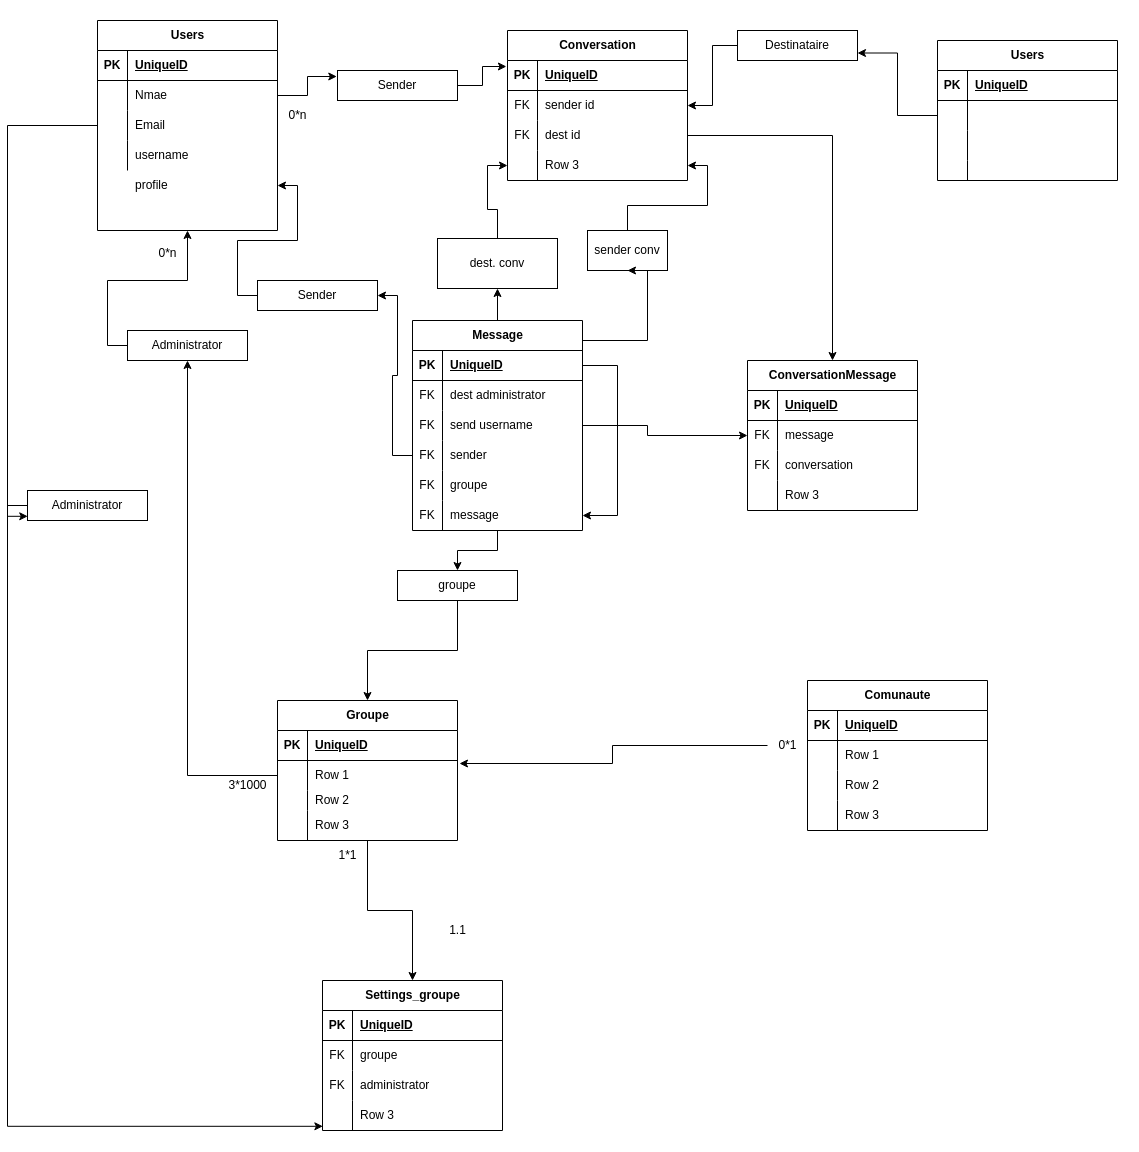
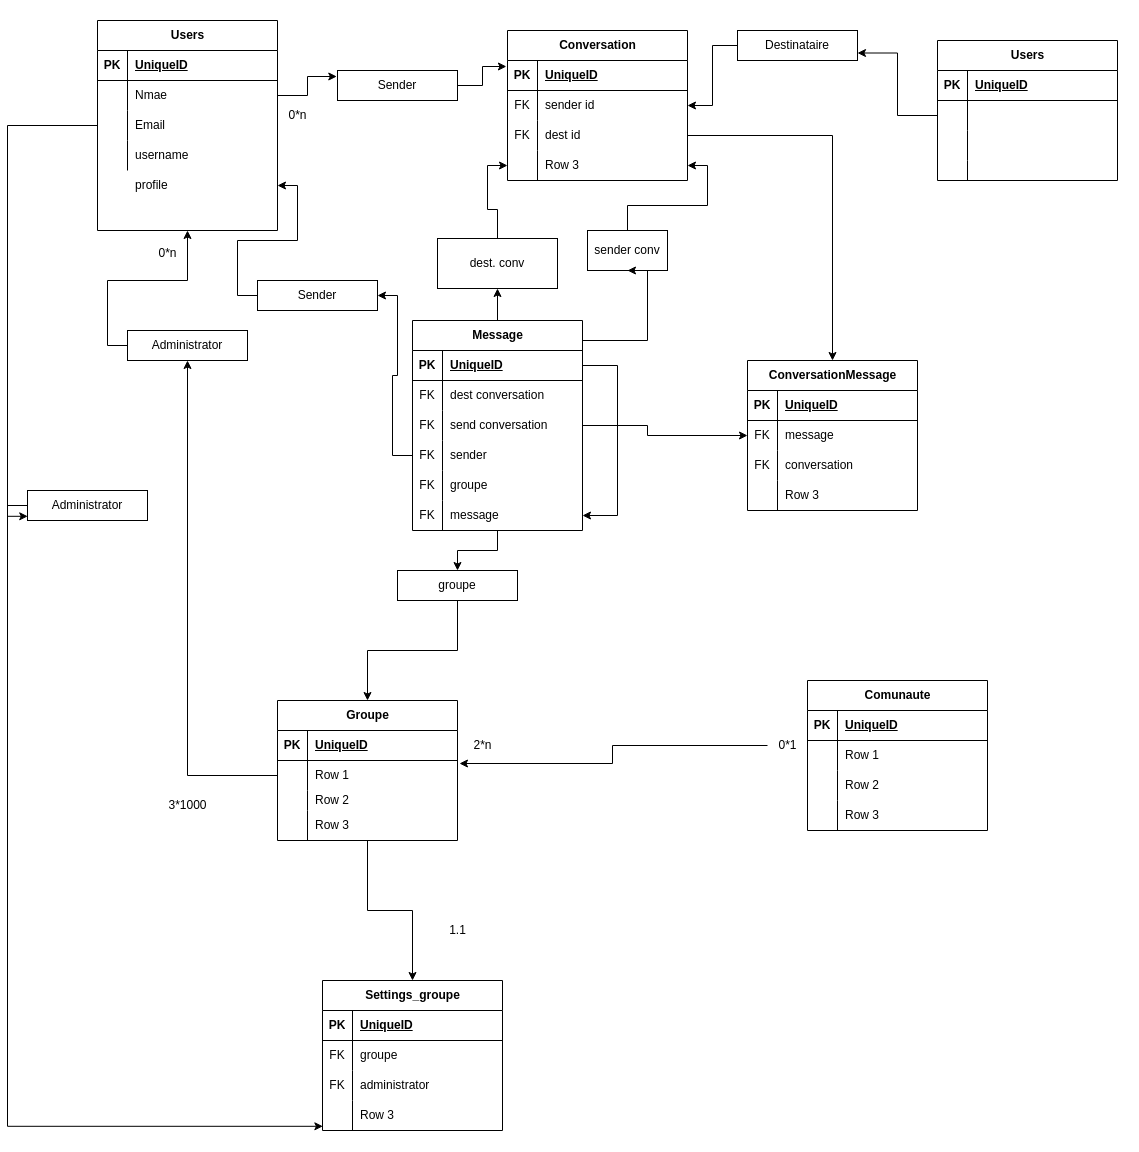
(506, 396) -> (505, 396)
(493, 426) -> (505, 426)
none -> (483, 746)
(248, 786) -> (188, 806)
(348, 856) -> none
